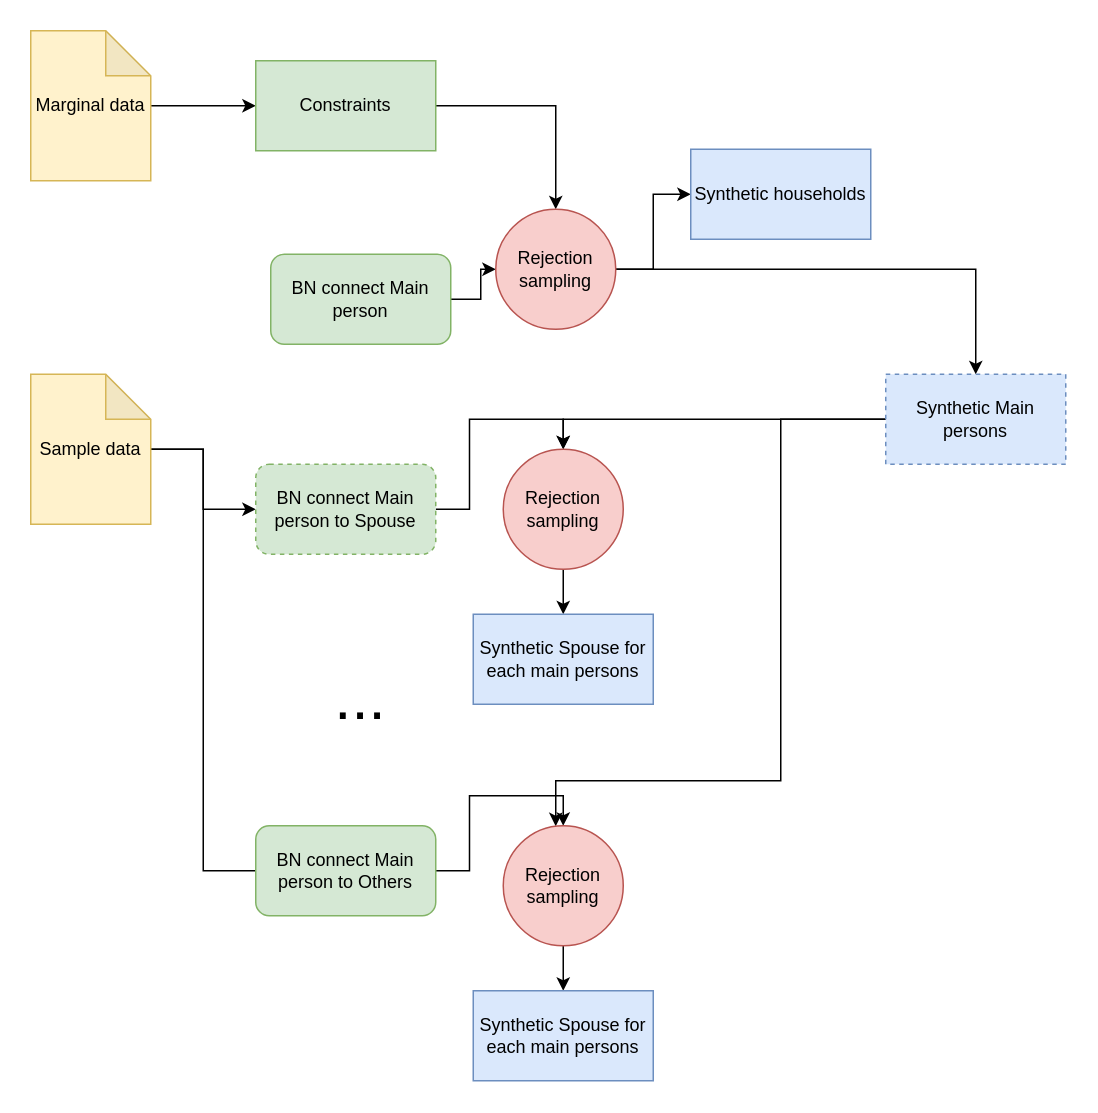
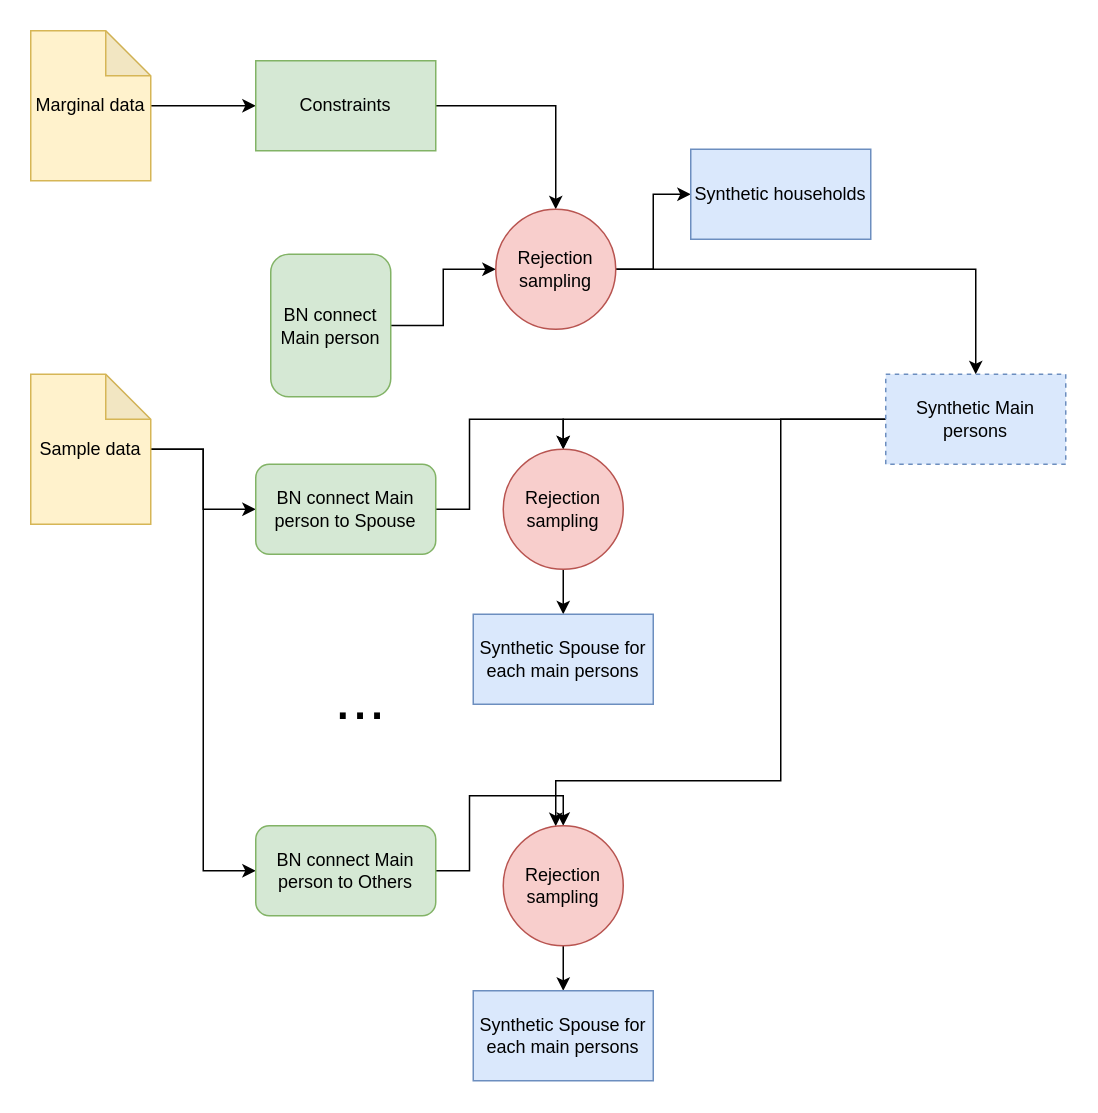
(361, 299) -> (331, 326)
(346, 509) -> (346, 509)
(248, 871) -> (244, 871)
